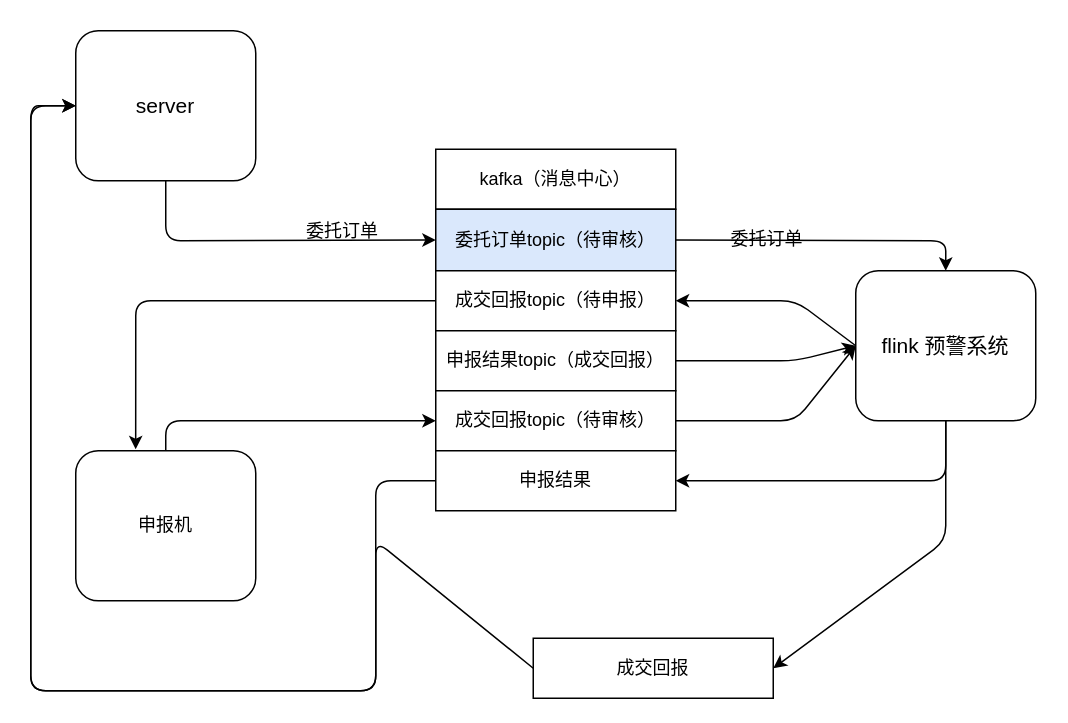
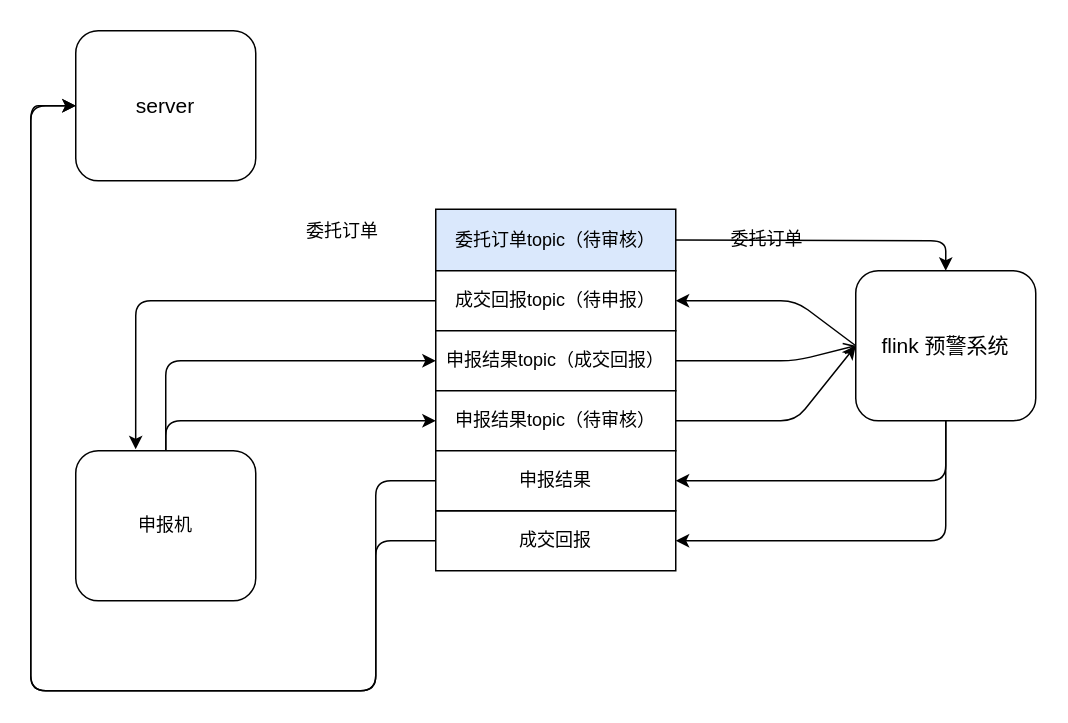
(556, 179) -> none
(271, 240) -> none
(845, 349) -> (847, 348)
none -> (269, 361)
(556, 421) -> (556, 421)
(653, 668) -> (556, 541)
